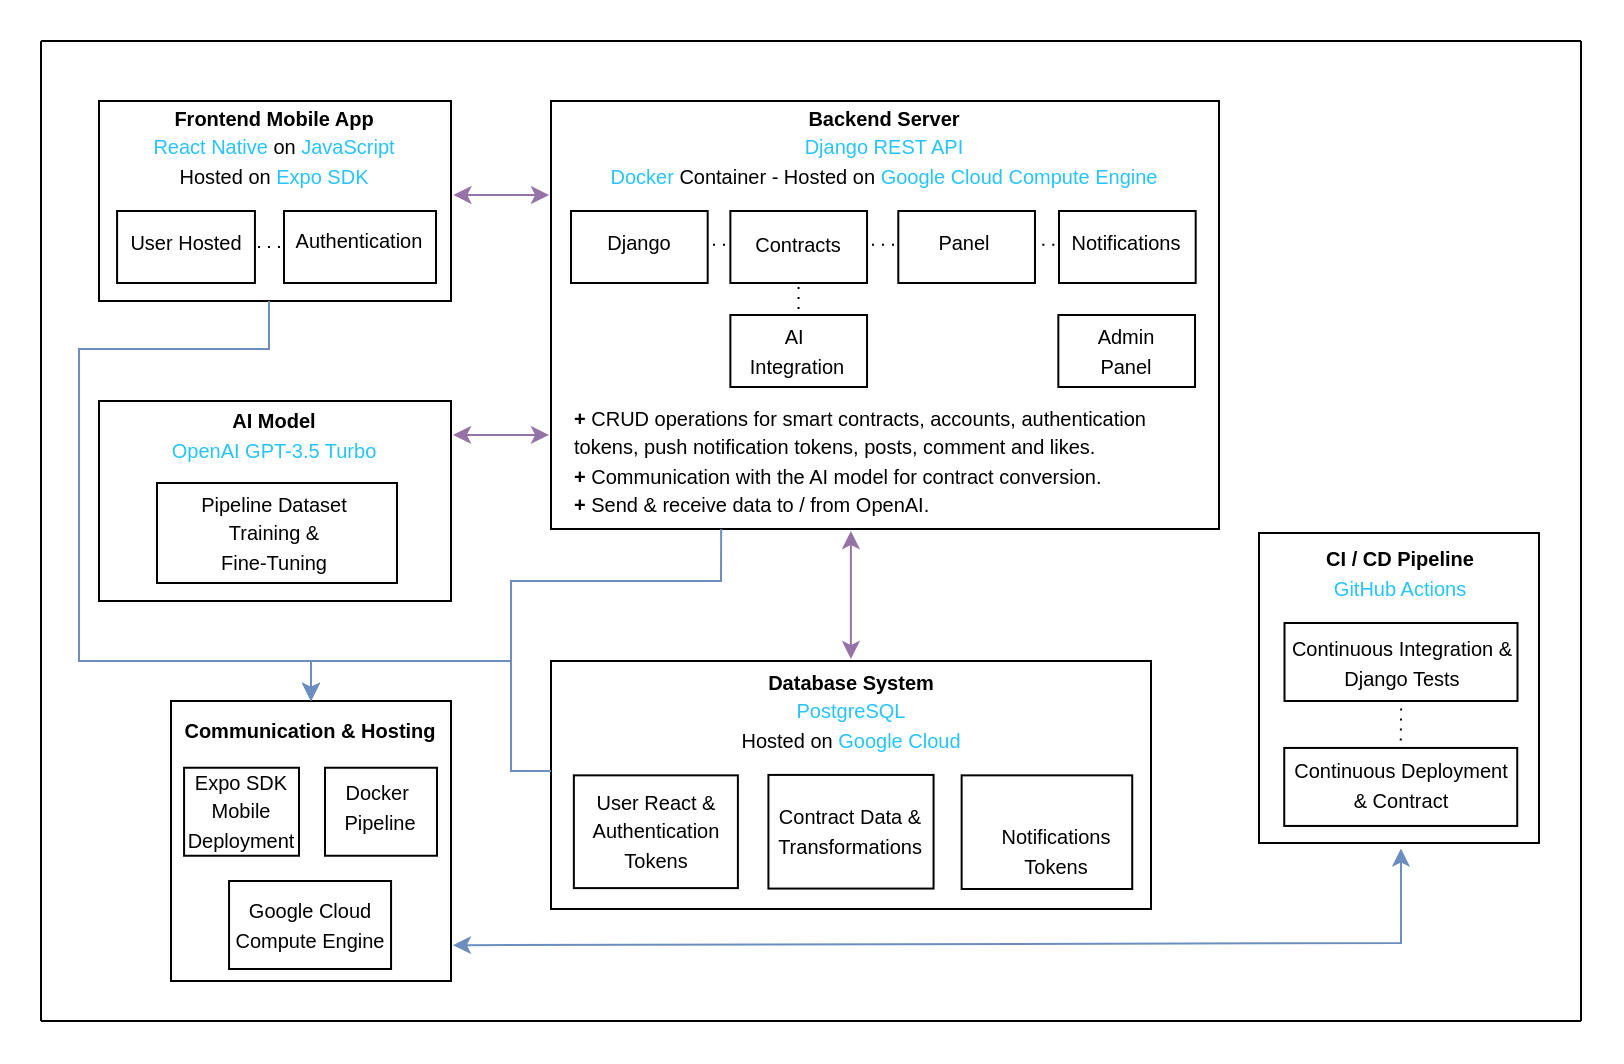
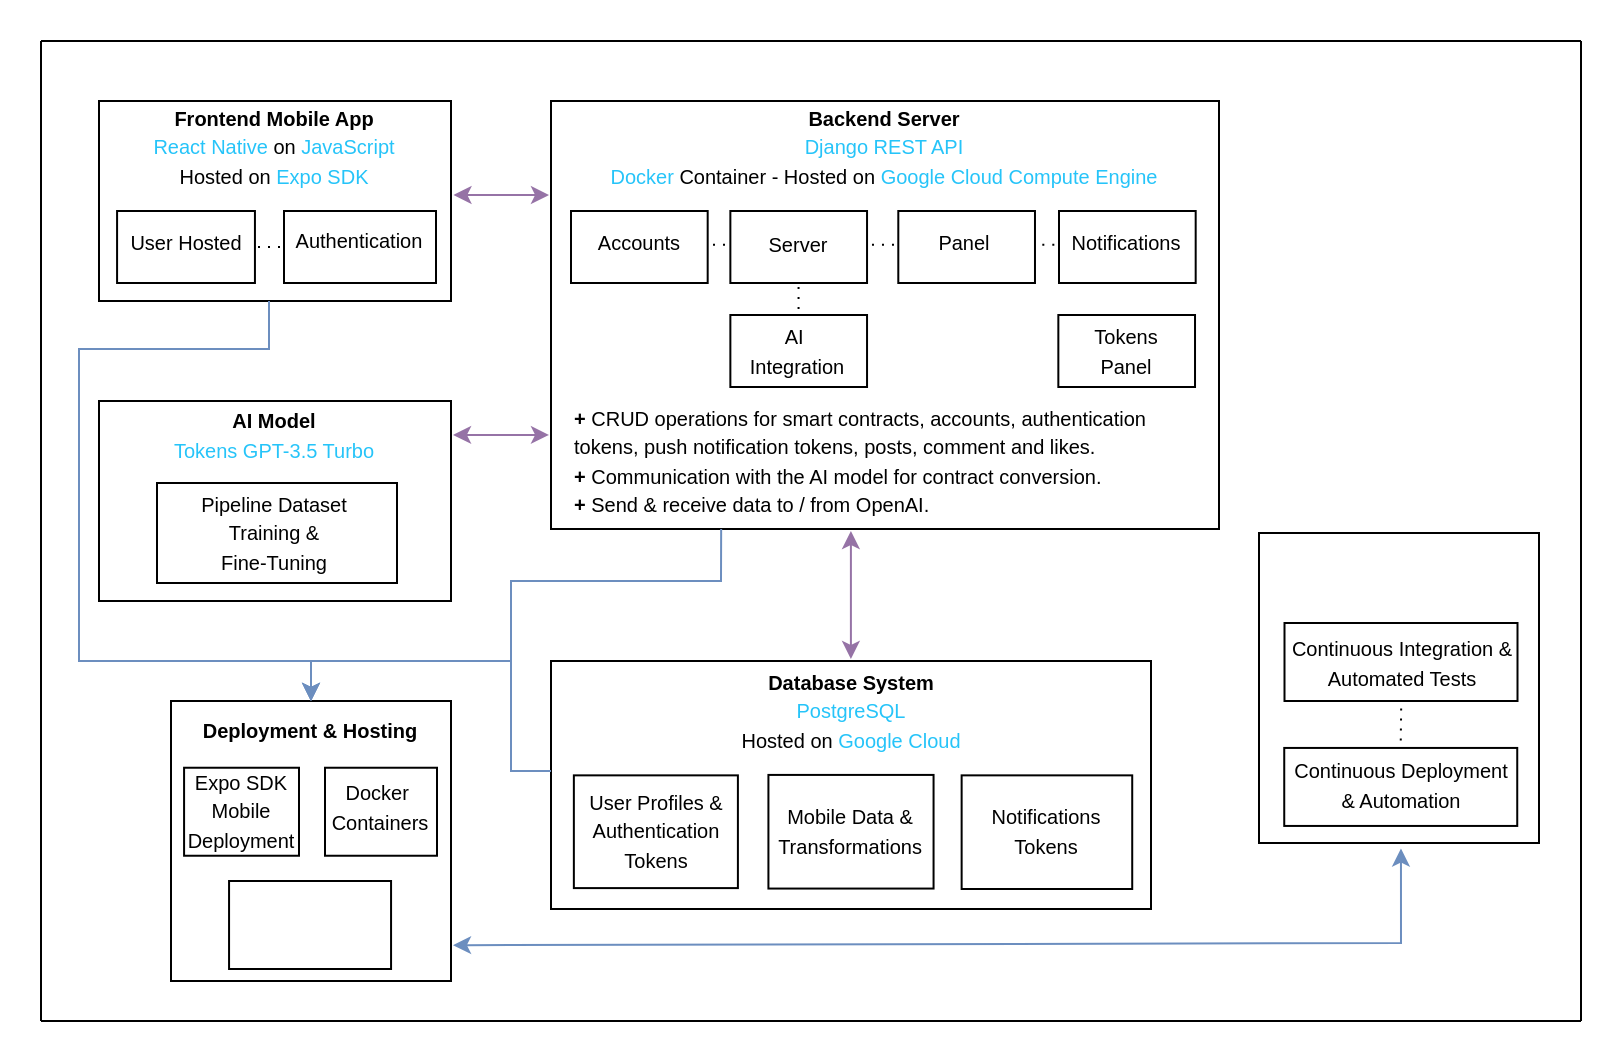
(640, 243) -> (640, 243)
(799, 245) -> (799, 245)
(1127, 351) -> (1127, 351)
(275, 435) -> (275, 435)
(1401, 573) -> none
(1403, 663) -> (1403, 663)
(311, 731) -> (311, 731)
(1402, 785) -> (1402, 785)
(381, 807) -> (381, 807)
(657, 831) -> (657, 831)
(851, 831) -> (851, 831)
(1057, 852) -> (1047, 832)
(311, 925) -> none
